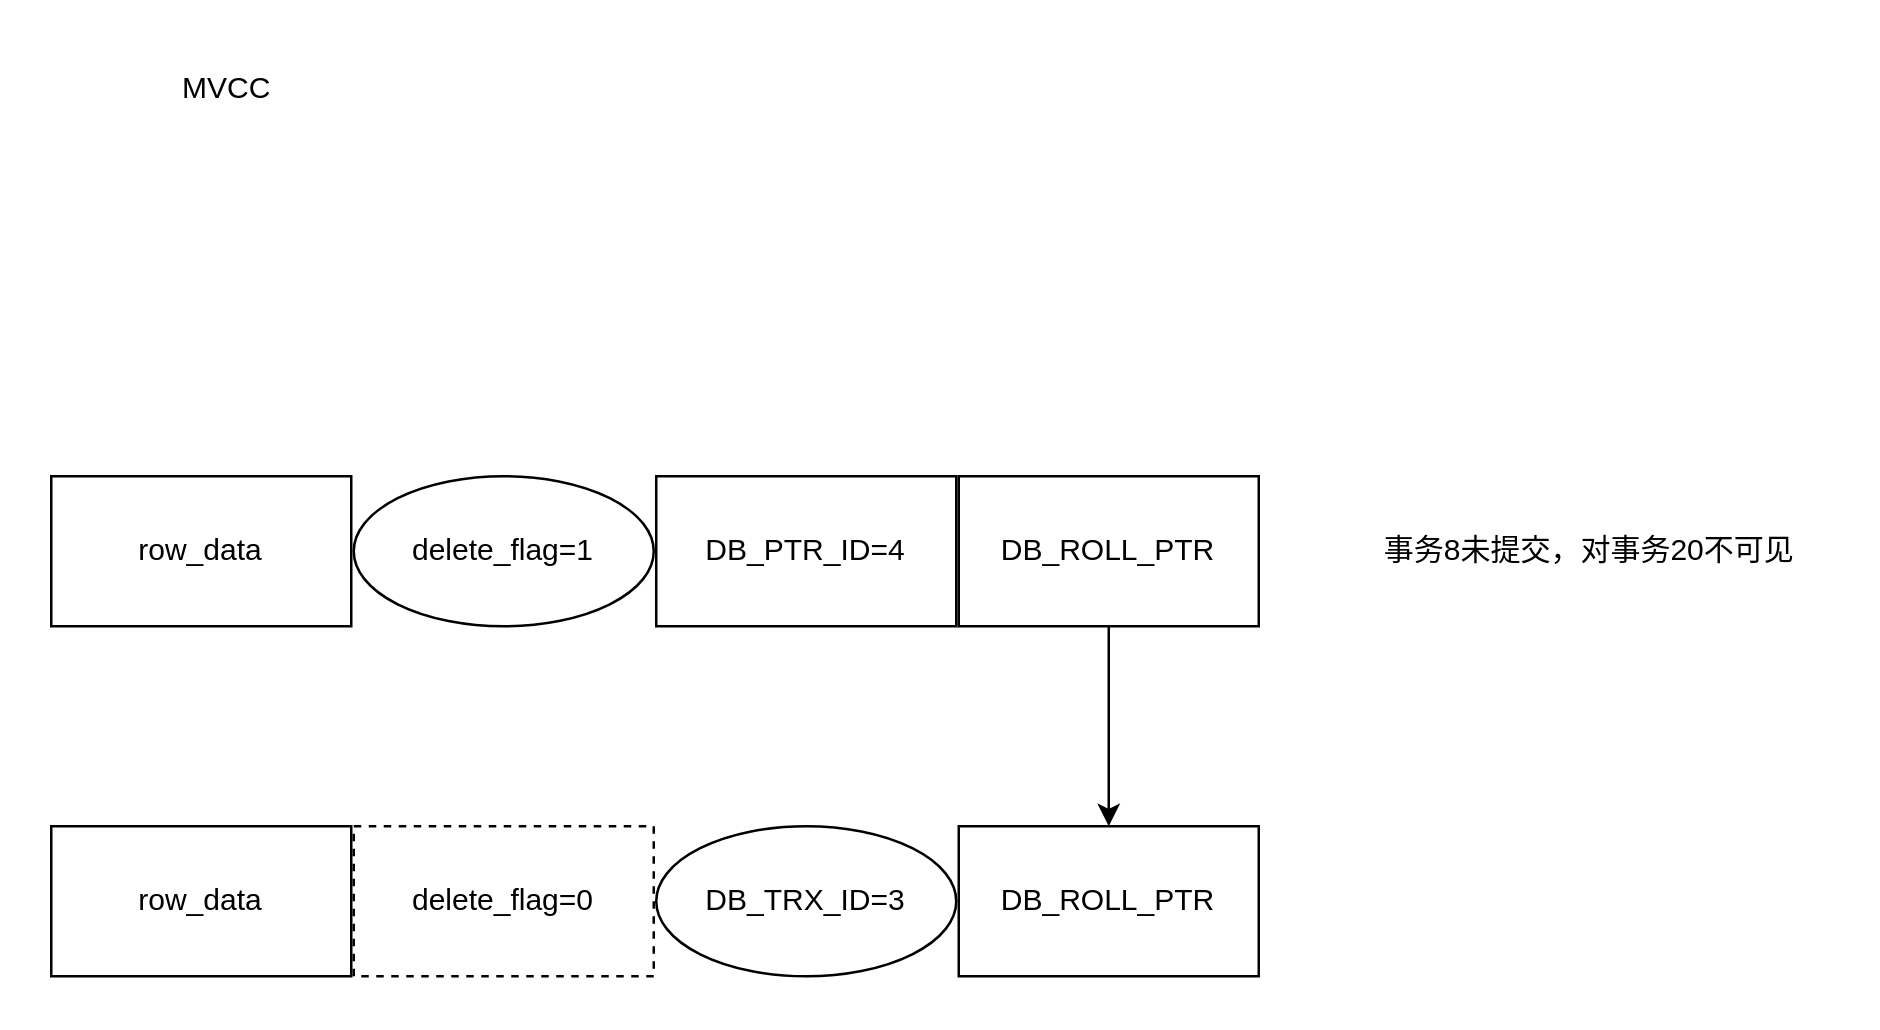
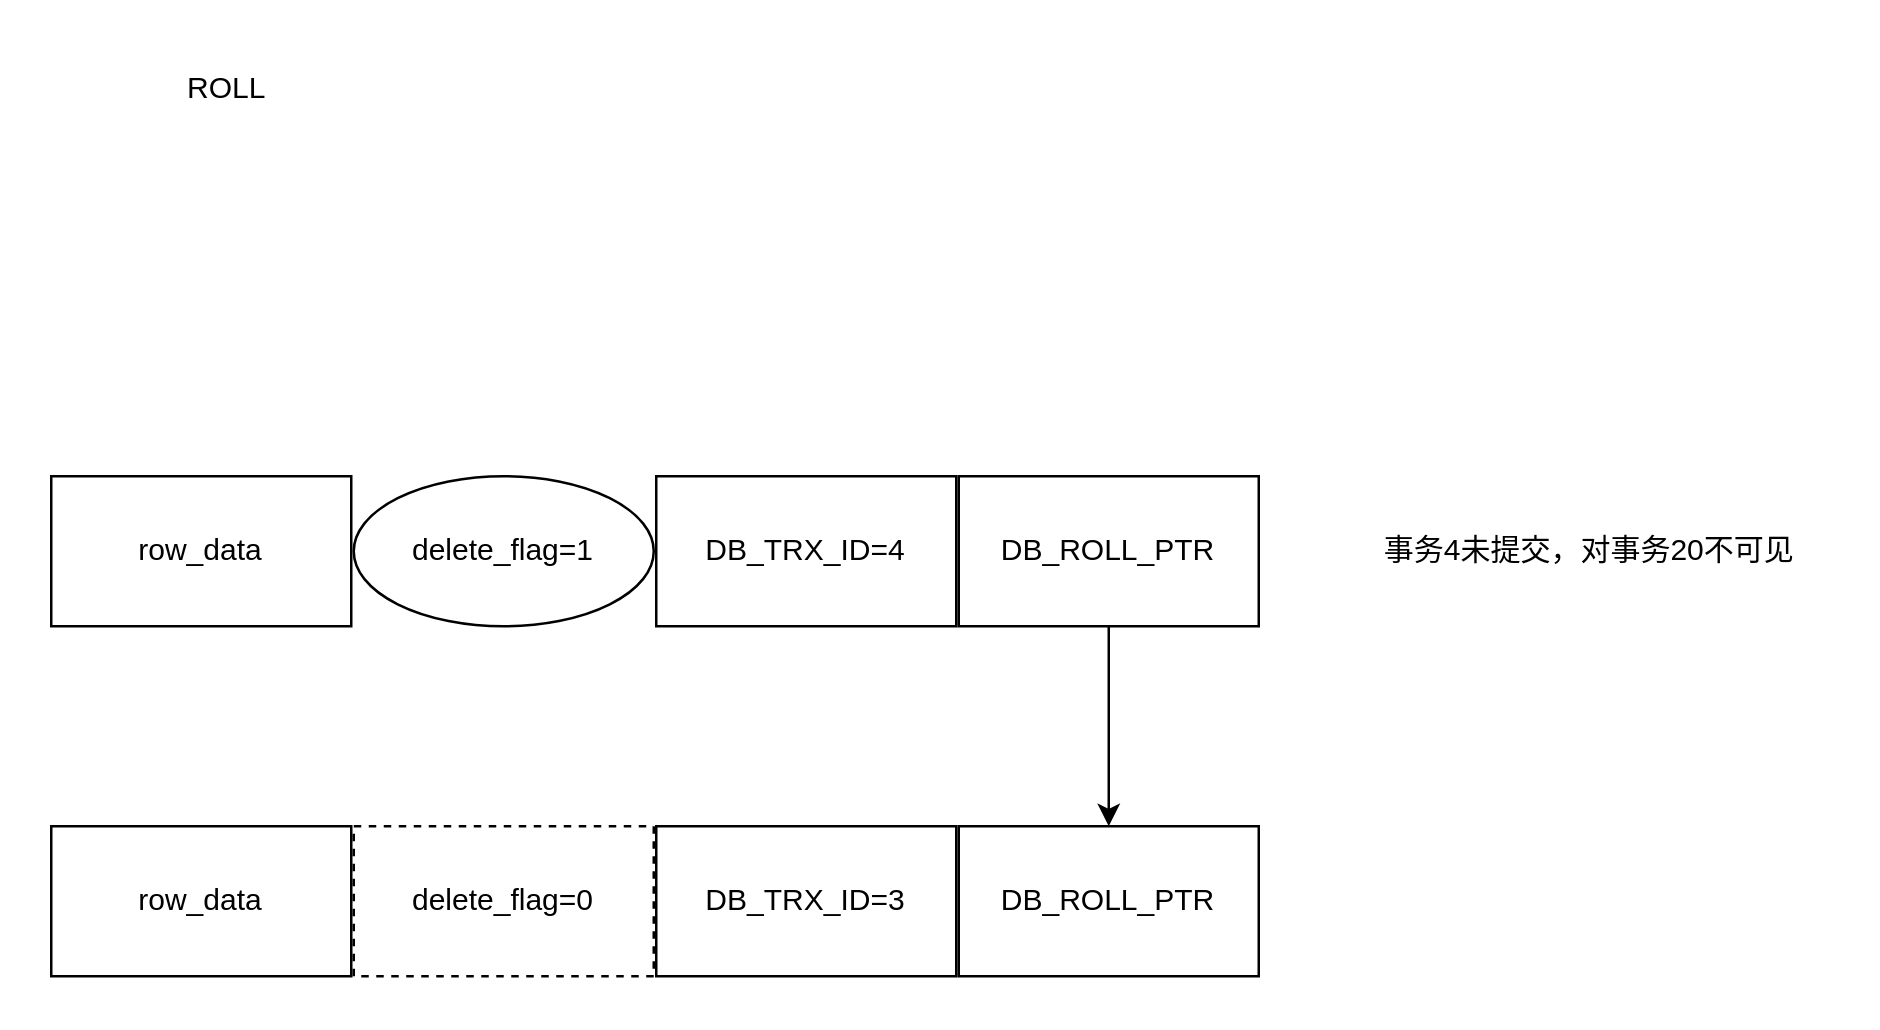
(228, 89) -> (228, 89)
(806, 551) -> (806, 551)
(1590, 551) -> (1590, 551)
(806, 901) -> (806, 901)
